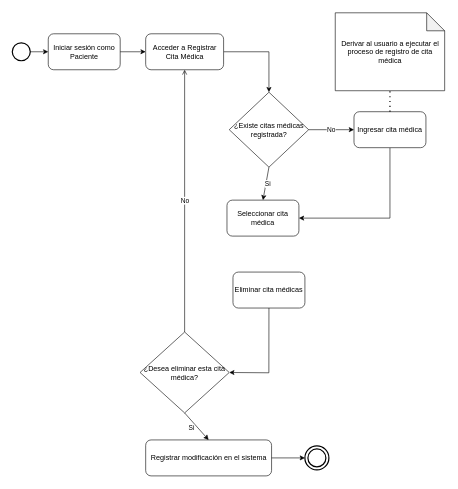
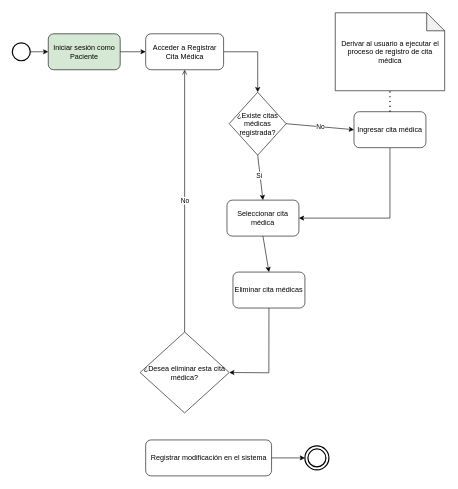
(84, 52) -> (84, 52)
(269, 130) -> (258, 124)
none -> (266, 252)
(197, 427) -> none
